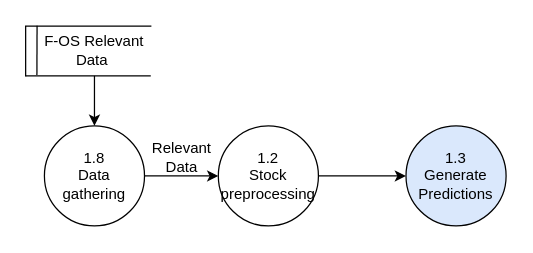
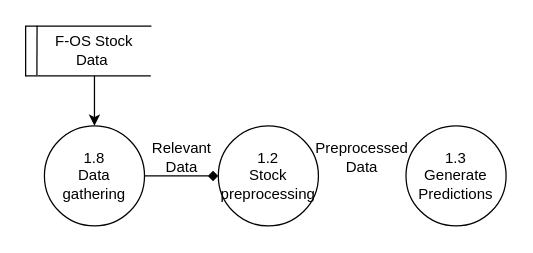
(94, 51) -> (94, 51)
none -> (362, 157)
(208, 176) -> (207, 176)
(357, 176) -> none
(456, 176) -> (456, 176)
